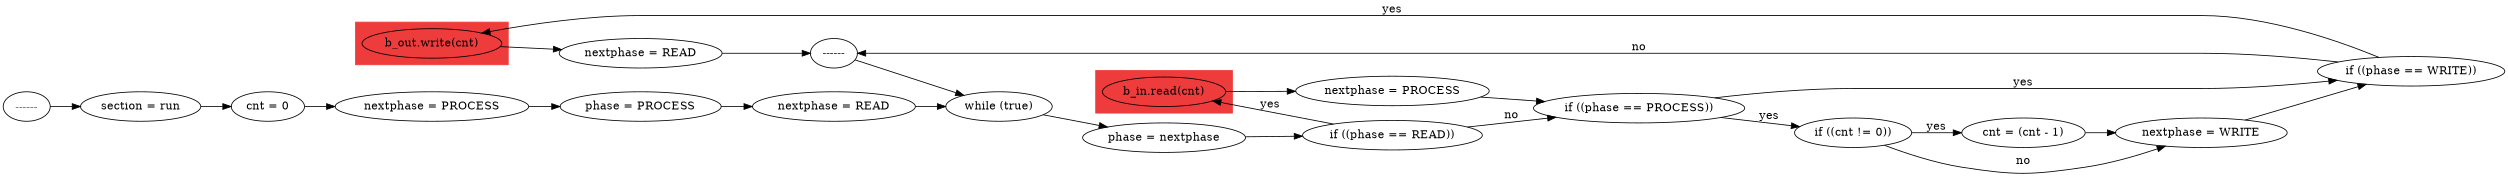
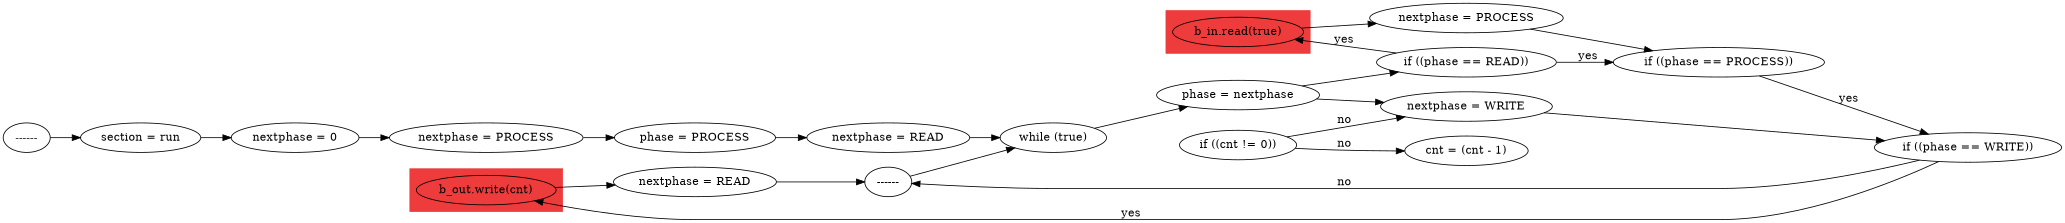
(1164, 92) -> (1238, 32)
(268, 107) -> (295, 138)
(1512, 115) -> (1588, 56)
(1756, 122) -> none
(1937, 127) -> (1345, 144)
(2096, 133) -> (1346, 100)
